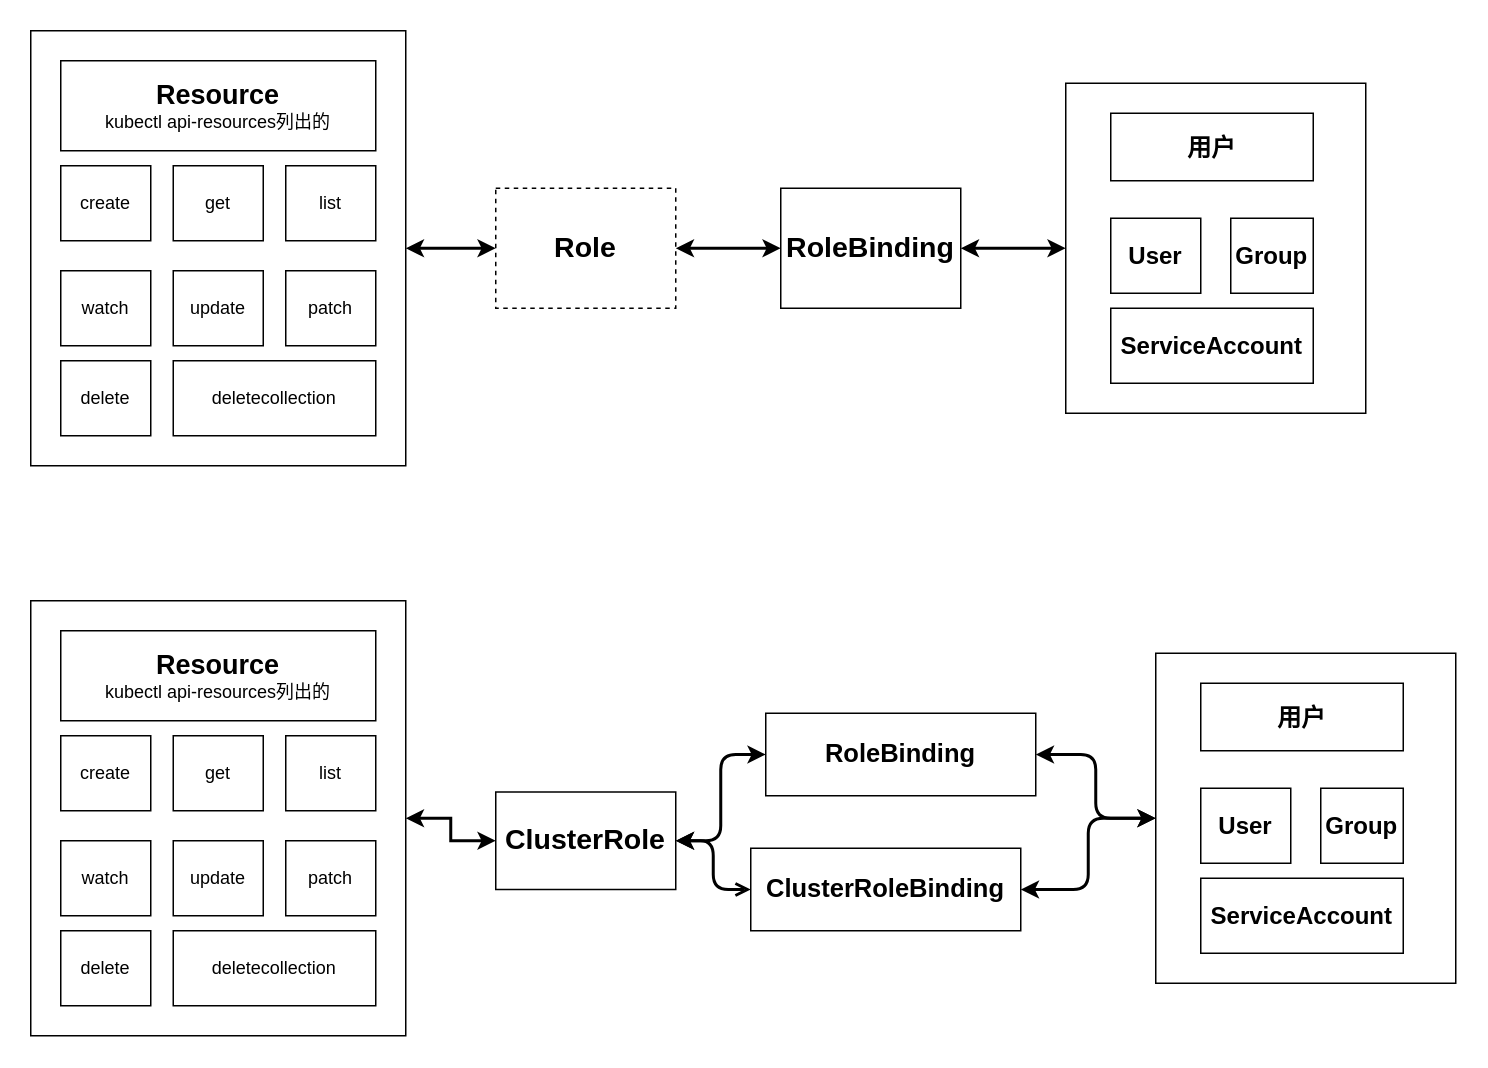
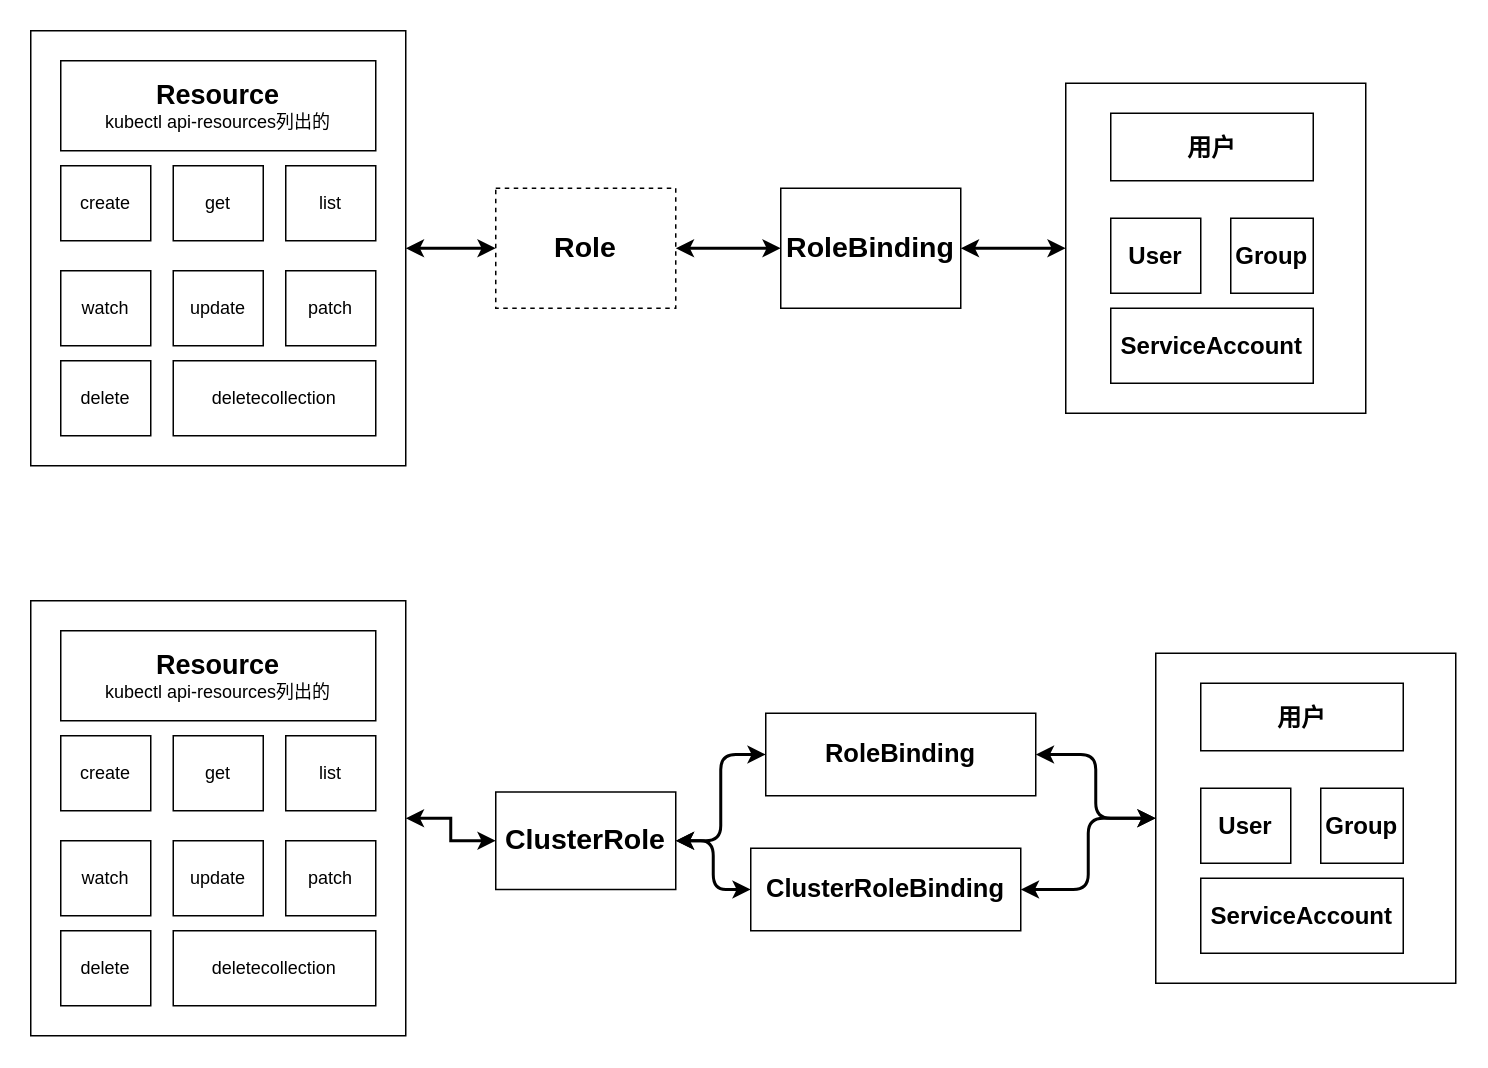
(737, 890) -> (735, 890)
